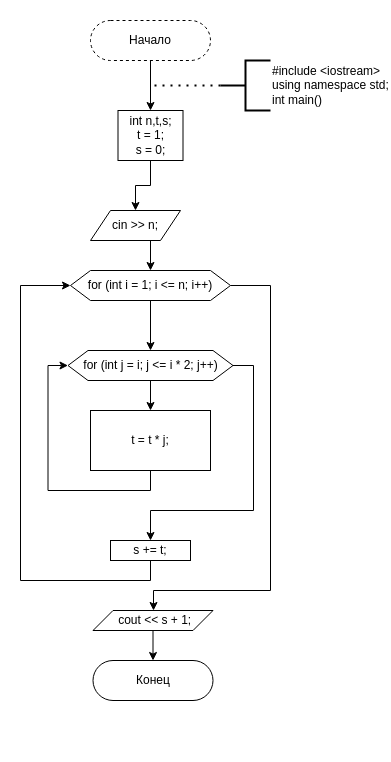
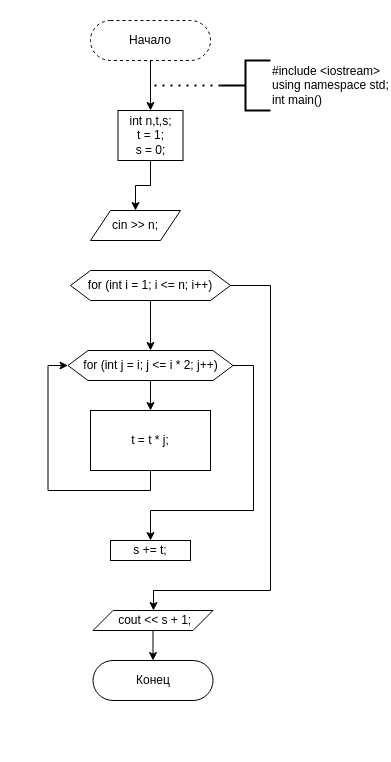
(151, 251) -> none
(21, 487) -> none
